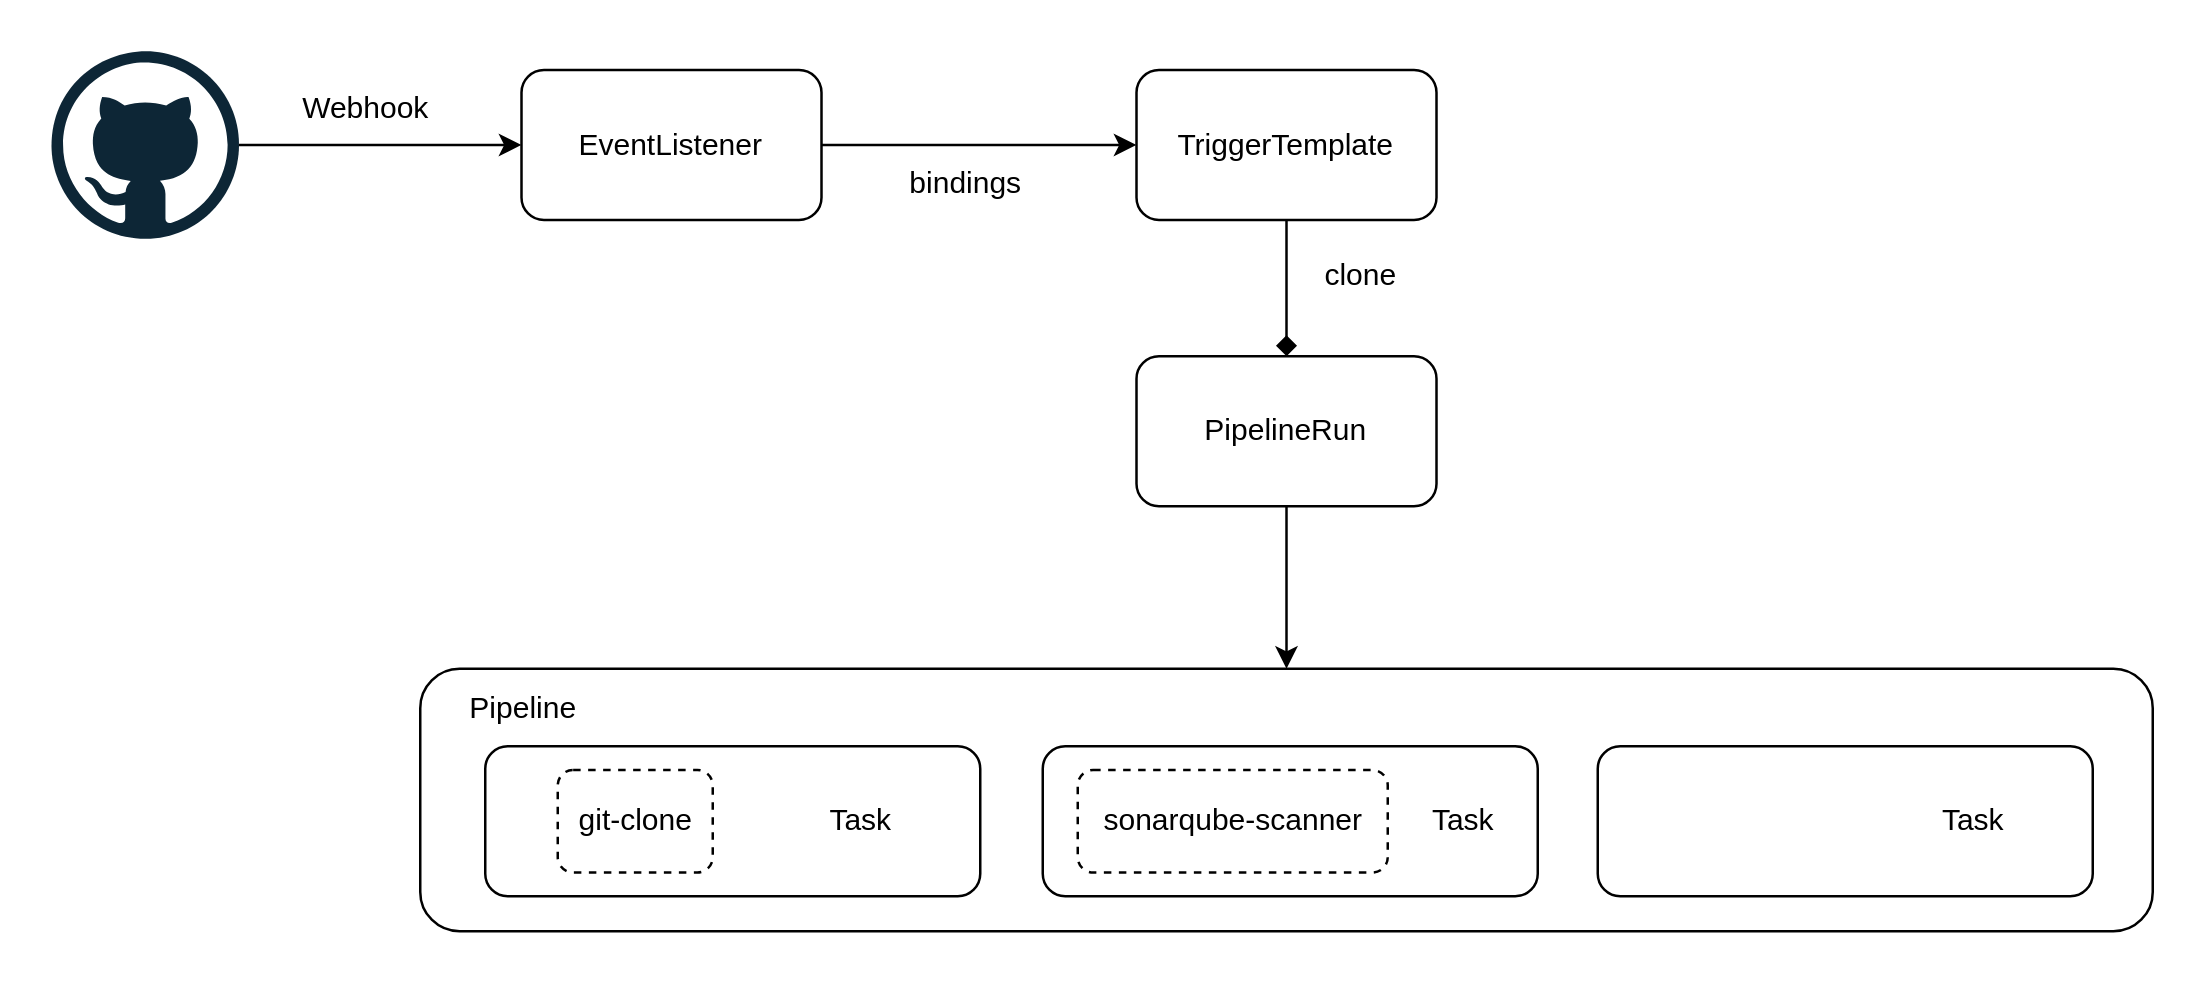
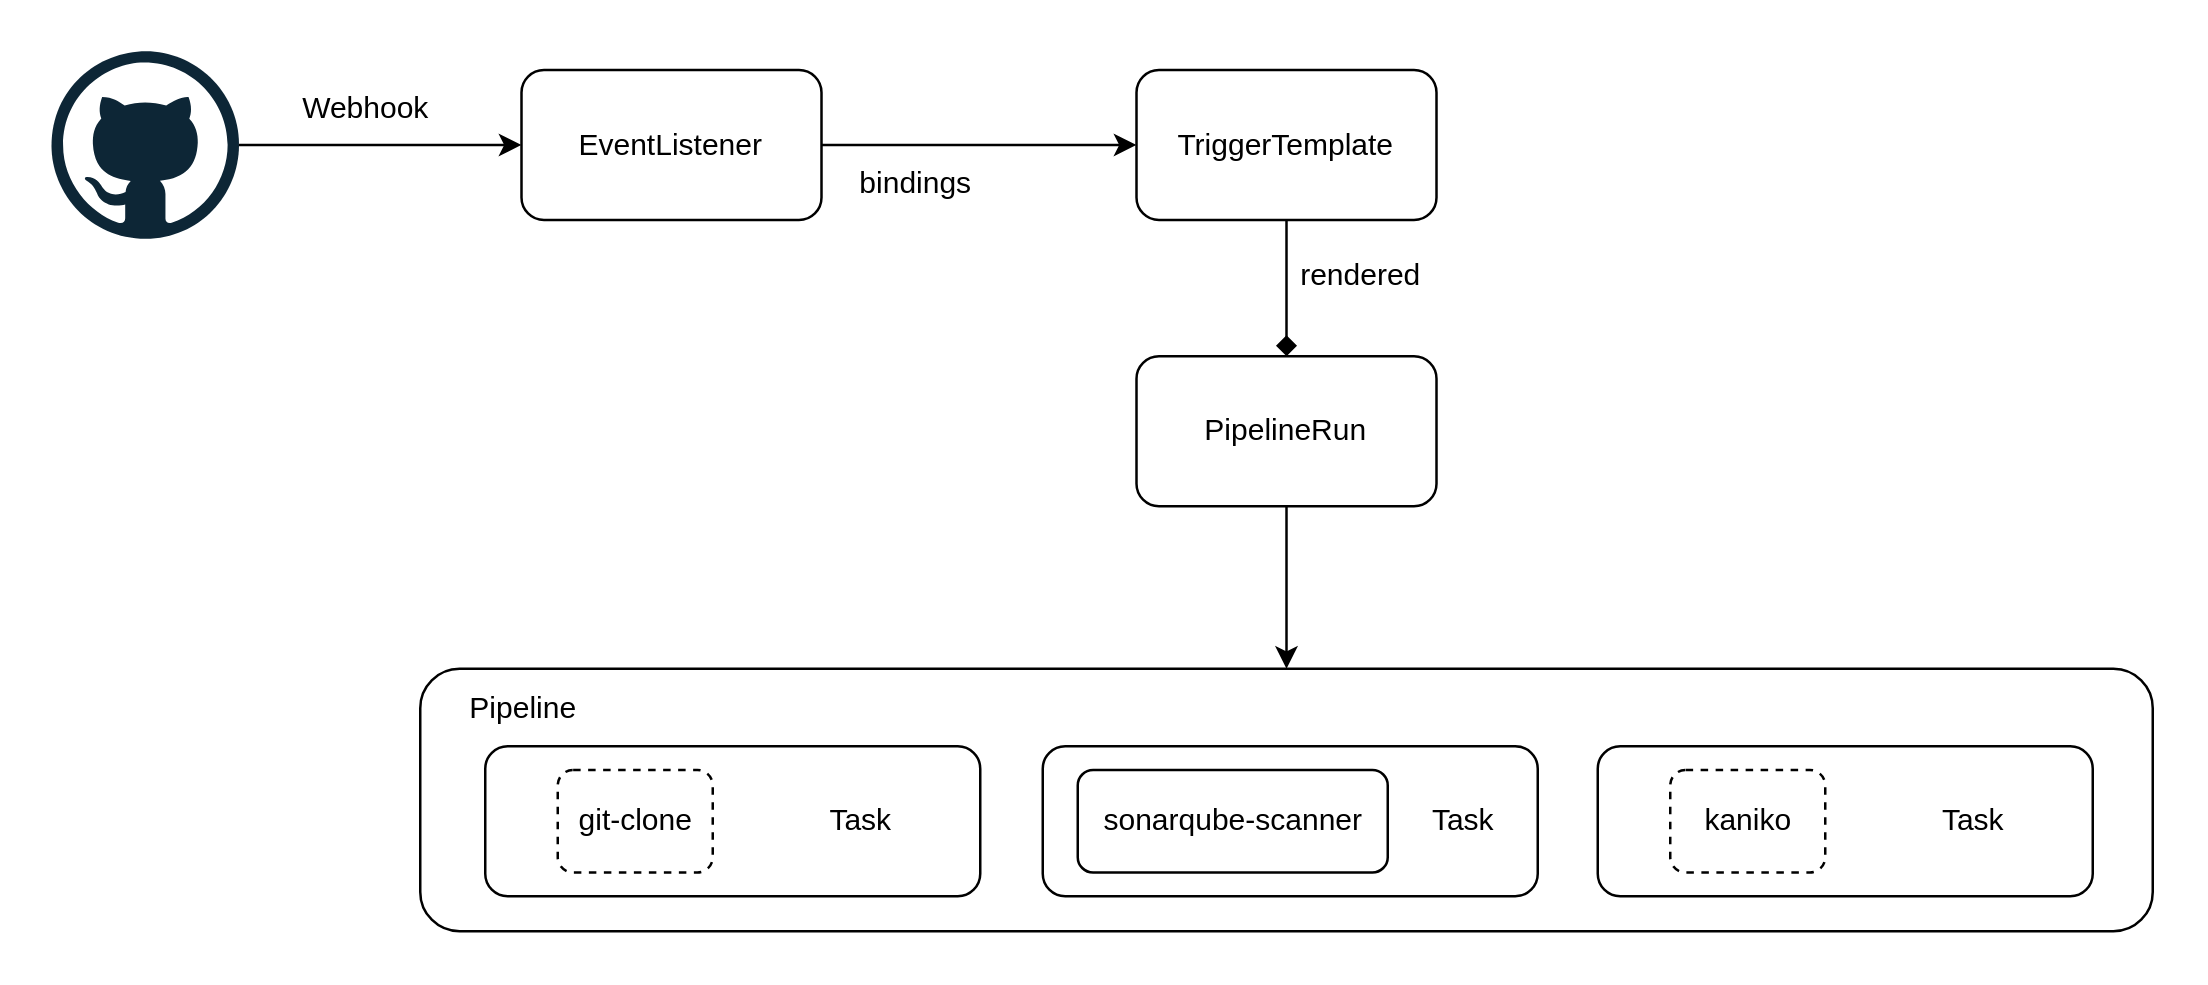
(966, 183) -> (916, 183)
(1361, 276) -> (1361, 276)
(1233, 821) -> (1233, 821)
none -> (1748, 821)
